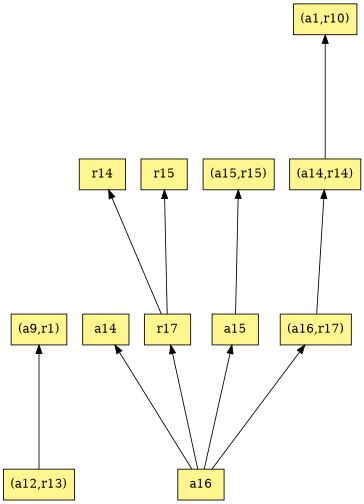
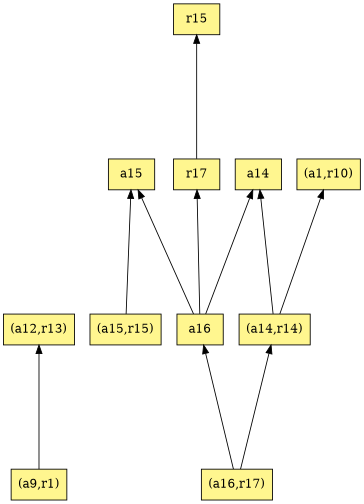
(102, 174) -> none
(237, 256) -> (128, 256)
none -> (267, 256)
(39, 411) -> (39, 411)
(256, 411) -> (220, 411)
